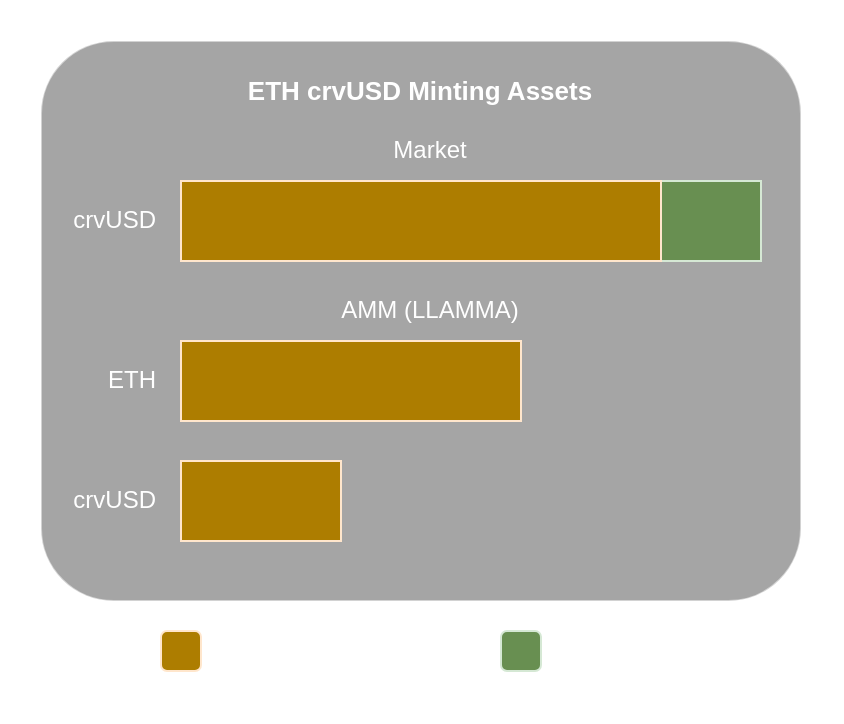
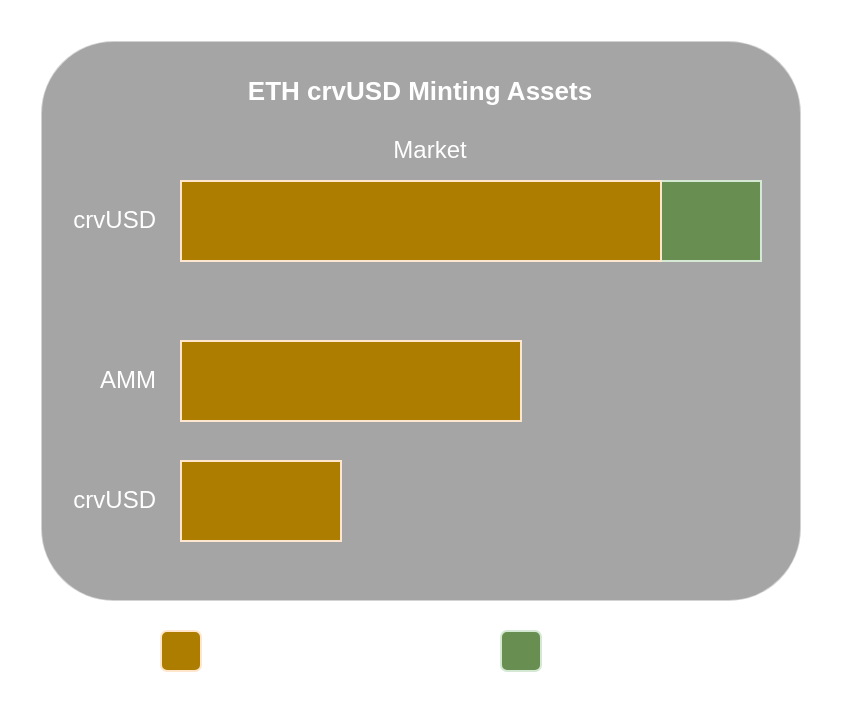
(431, 311) -> none
(137, 381) -> (137, 381)
